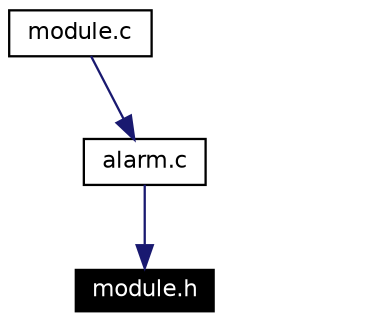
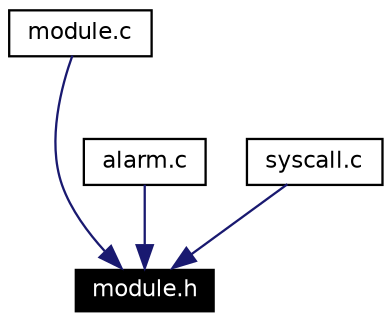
(107, 87) -> (57, 159)
none -> (315, 162)
